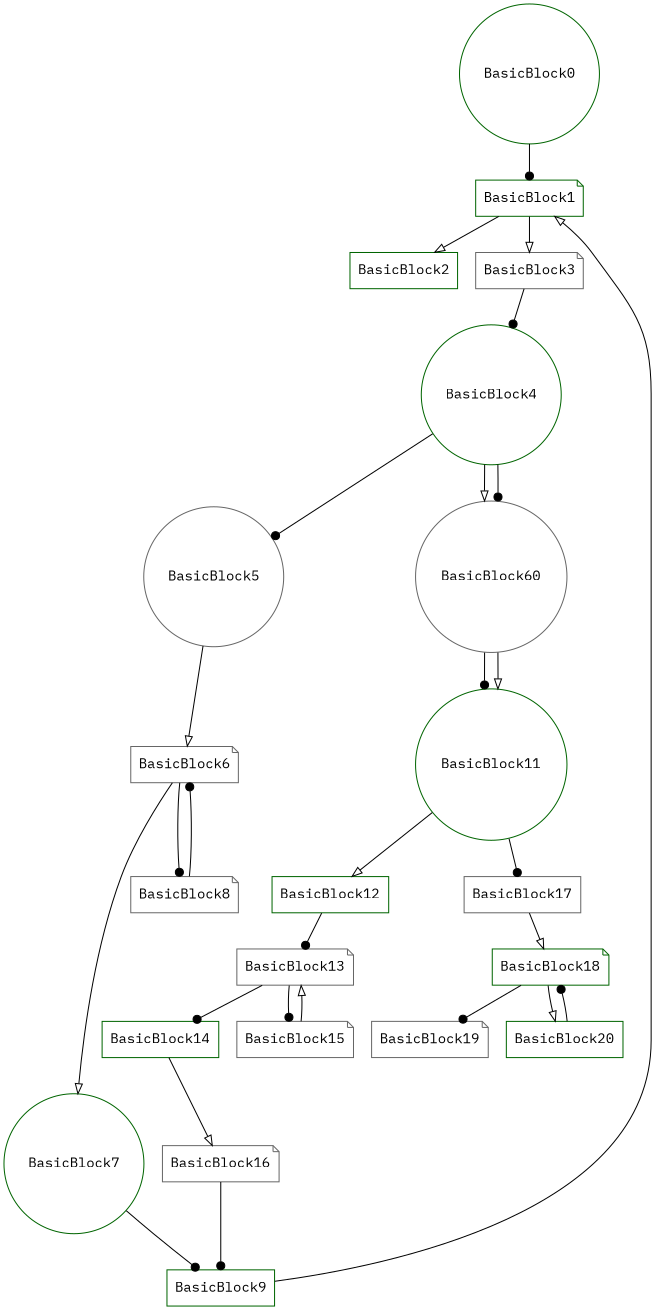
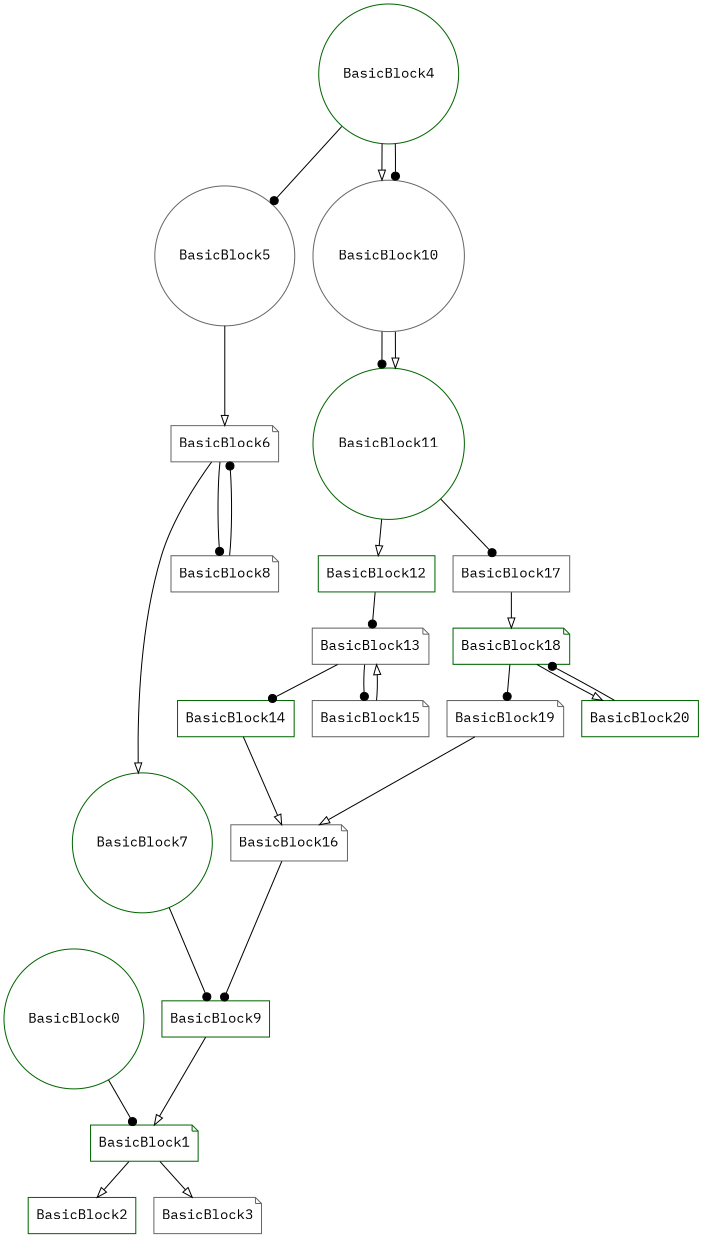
(519, 304) -> none
(491, 577) -> (389, 256)
none -> (402, 778)
